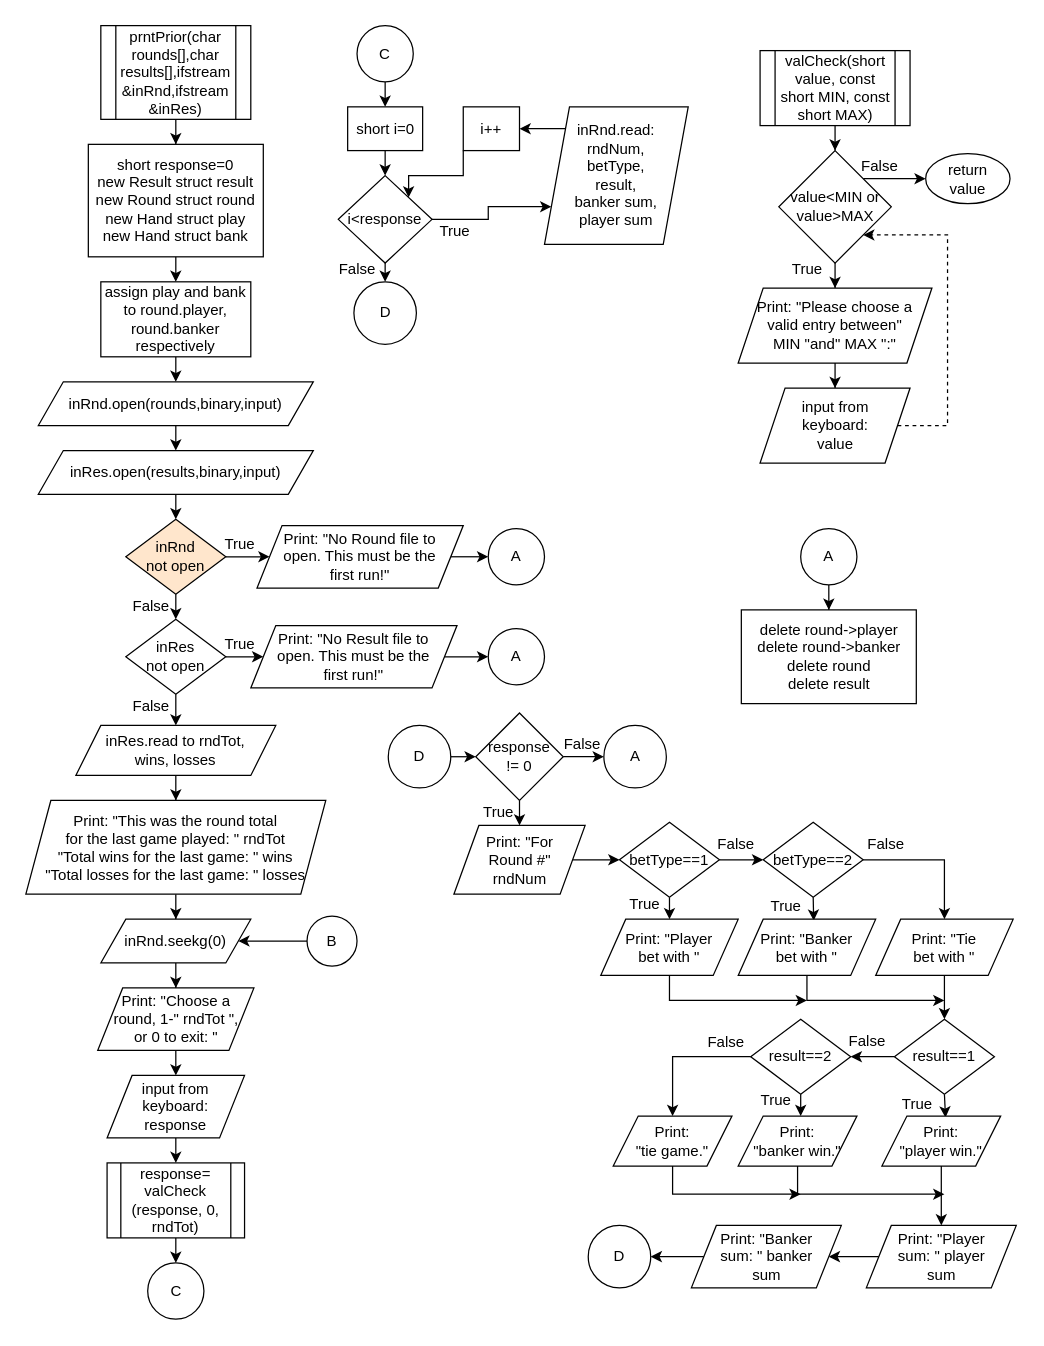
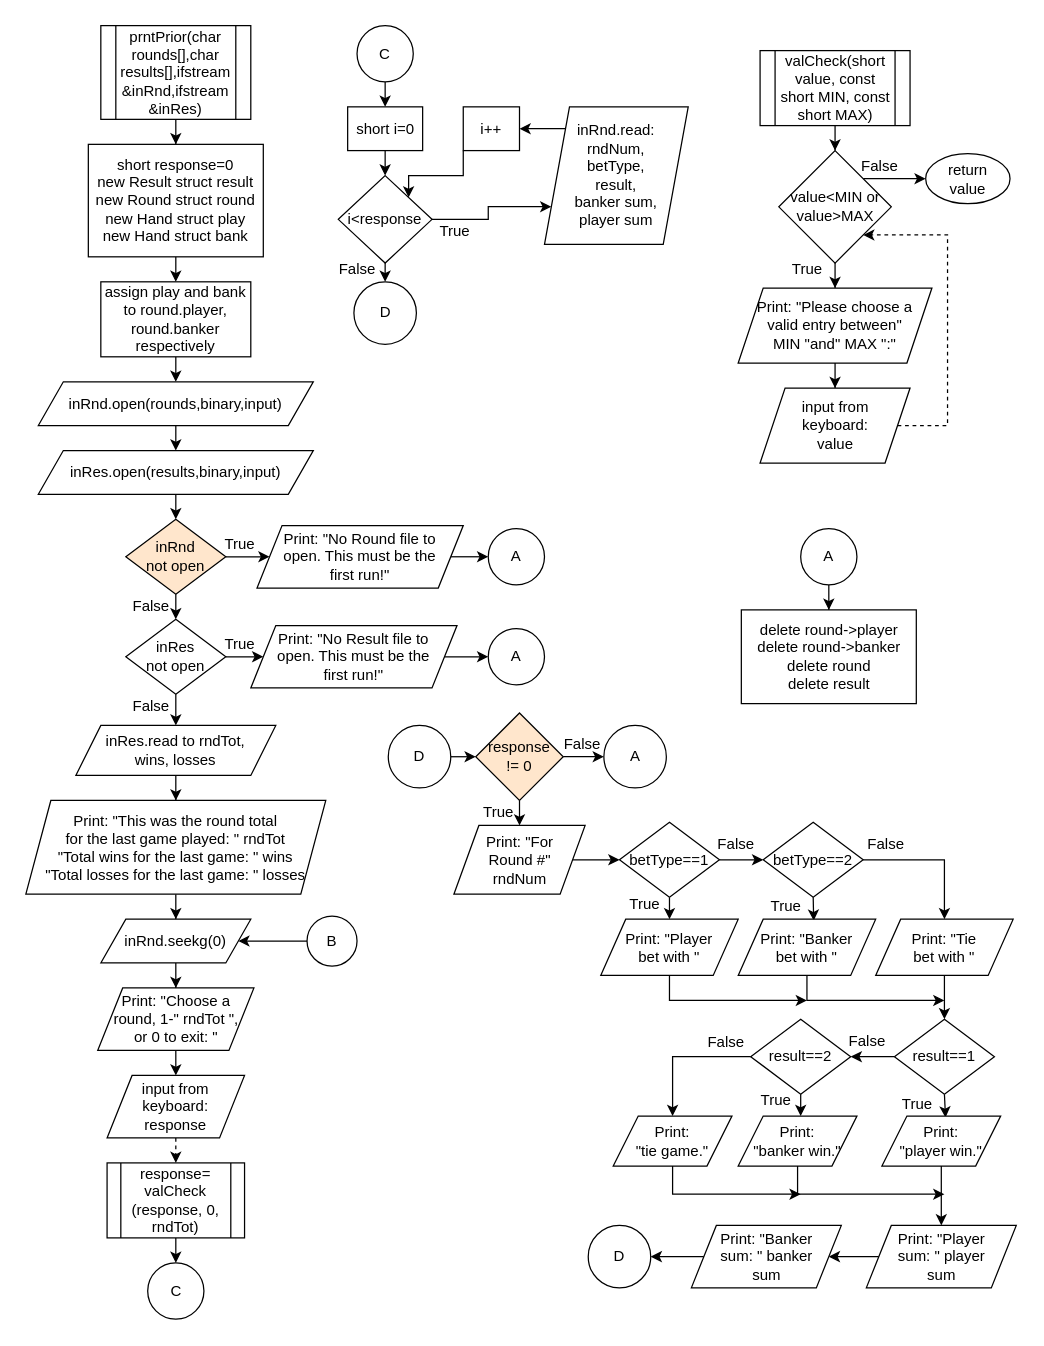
(519, 757) -> (519, 757)
(176, 1147) -> (176, 1147)
